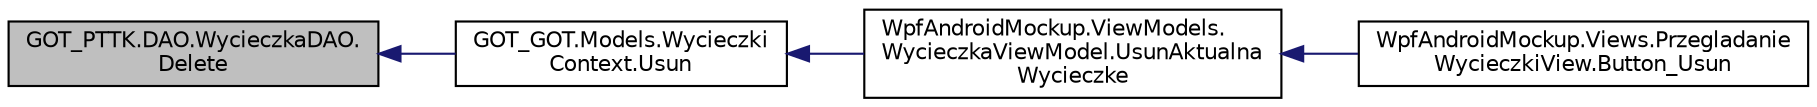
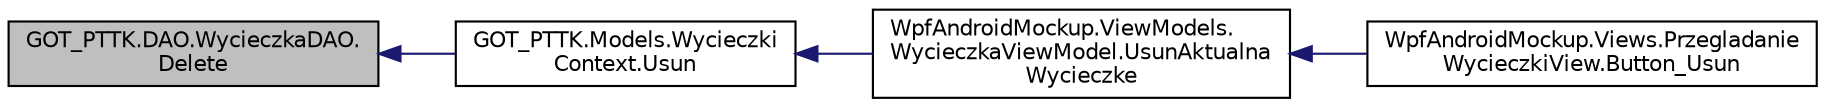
(621, 54) -> (626, 54)
